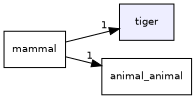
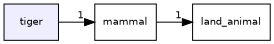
(88, 37) -> (72, 22)
(147, 77) -> (231, 22)
